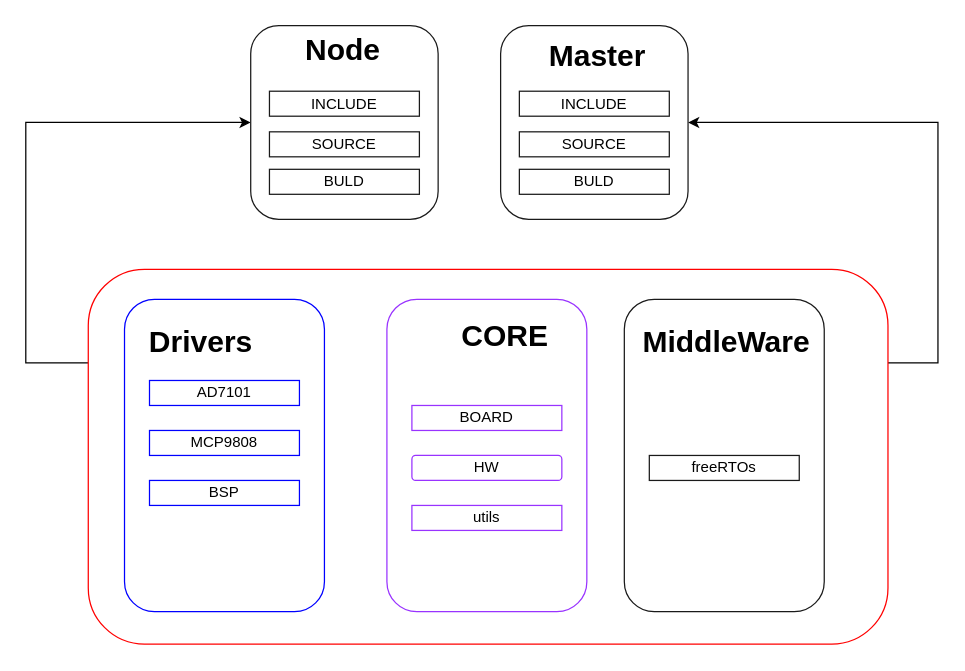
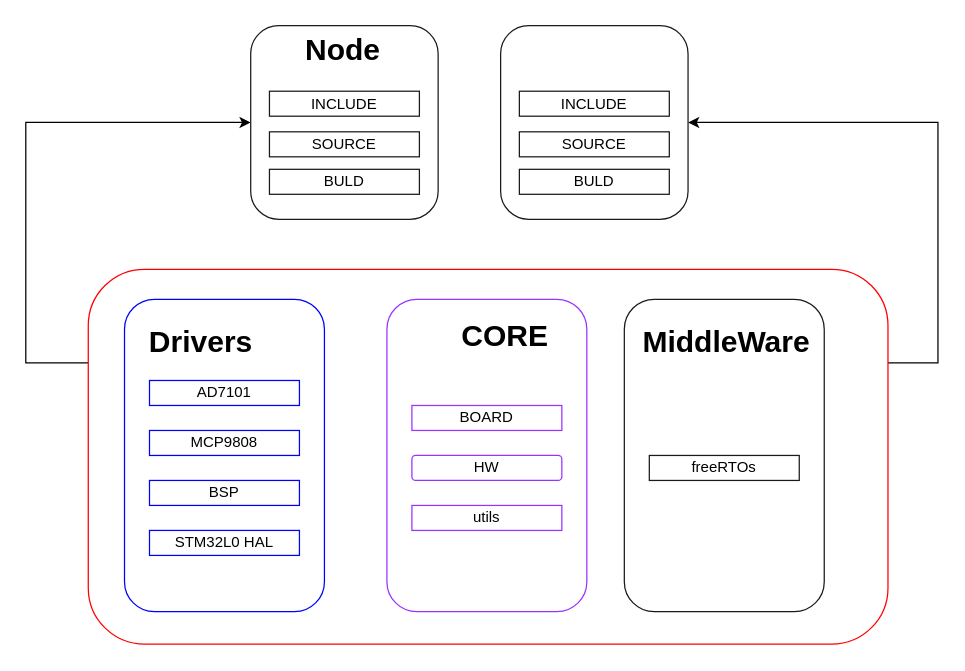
(599, 54) -> none
none -> (224, 543)
